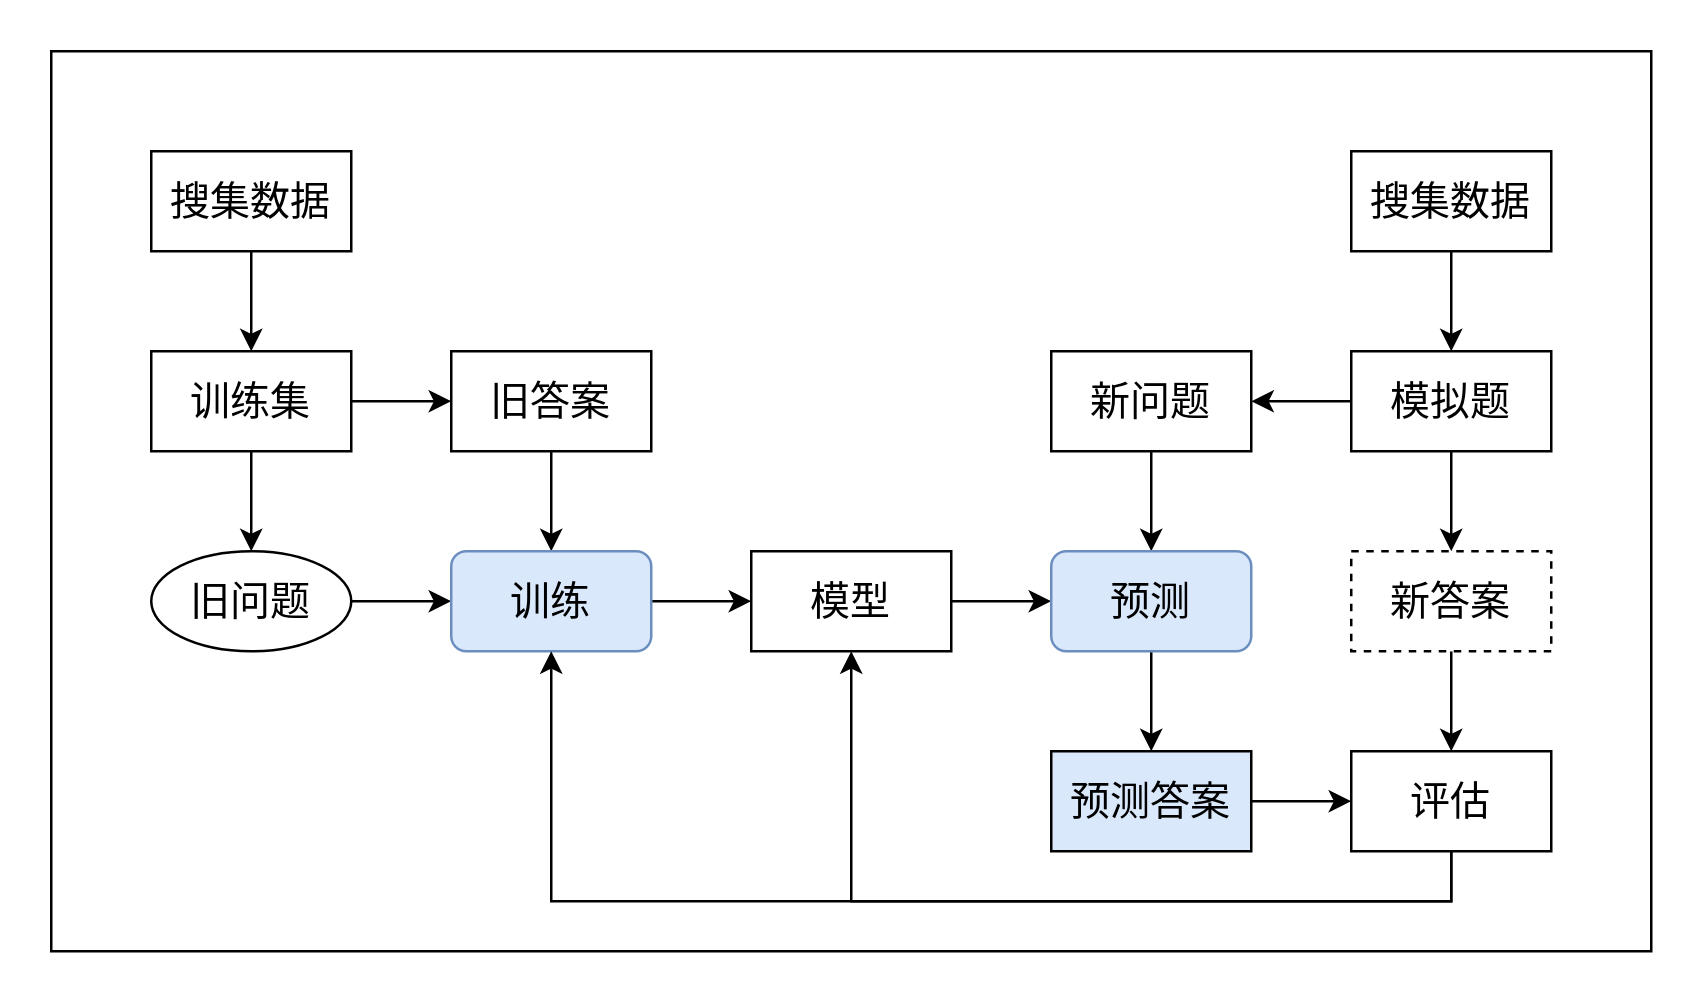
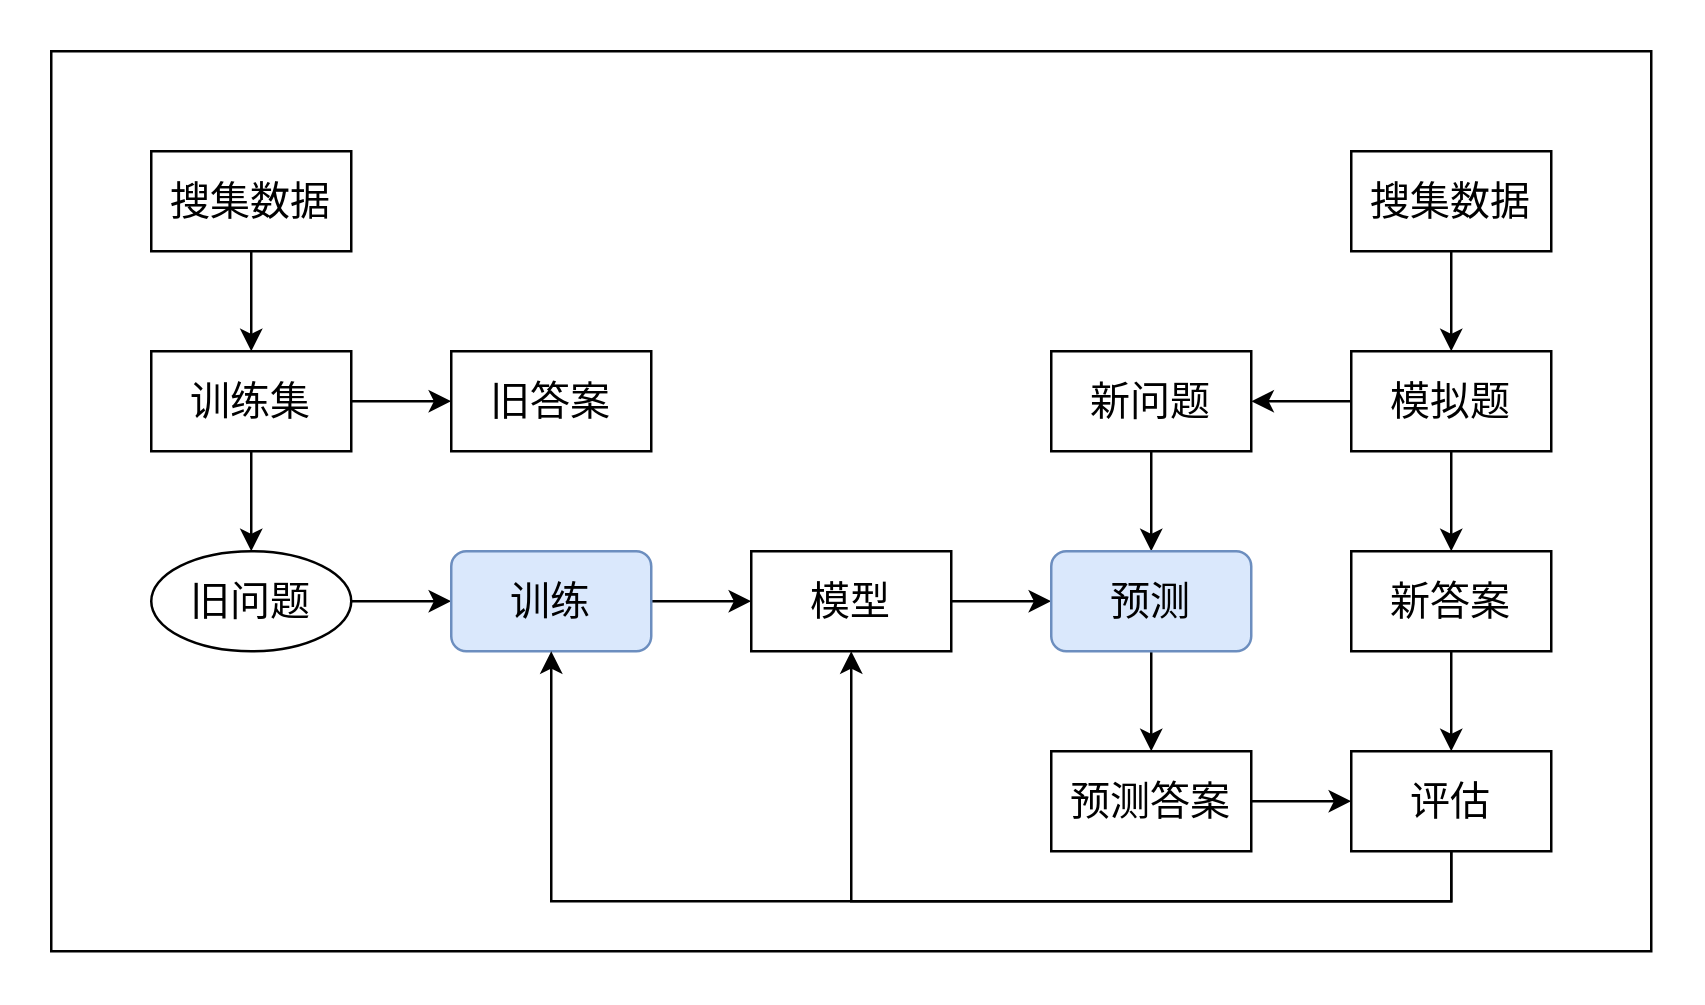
(551, 493) -> none
(1451, 601) -> (1451, 601)
(1151, 801) -> (1151, 801)
